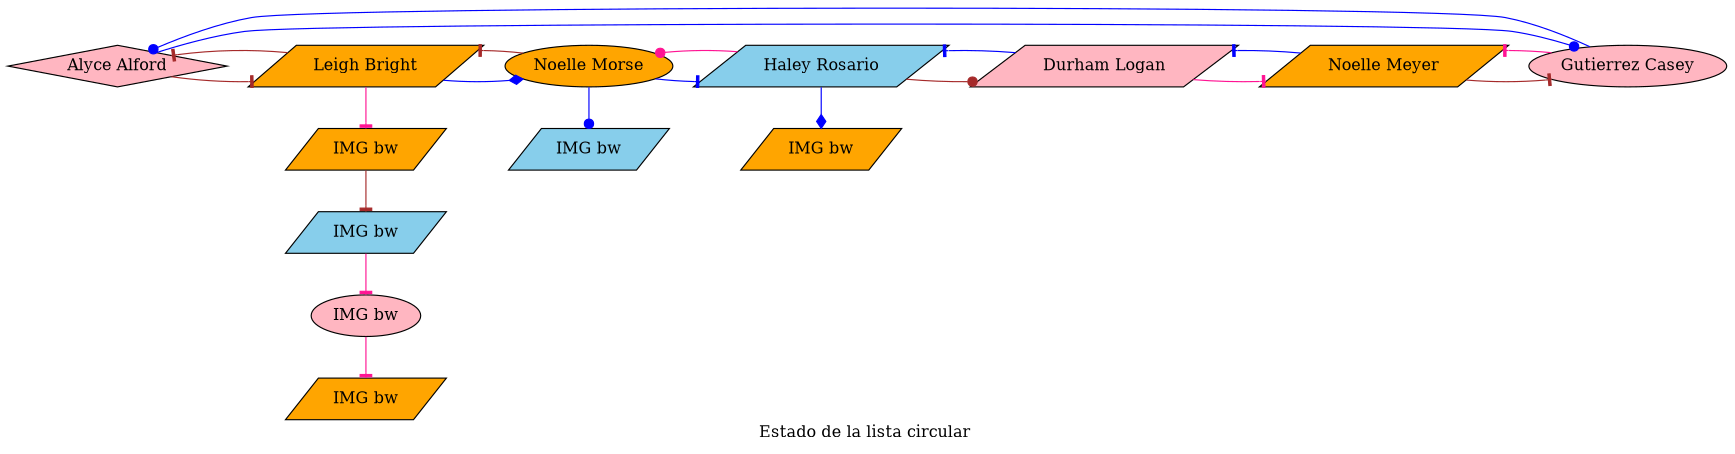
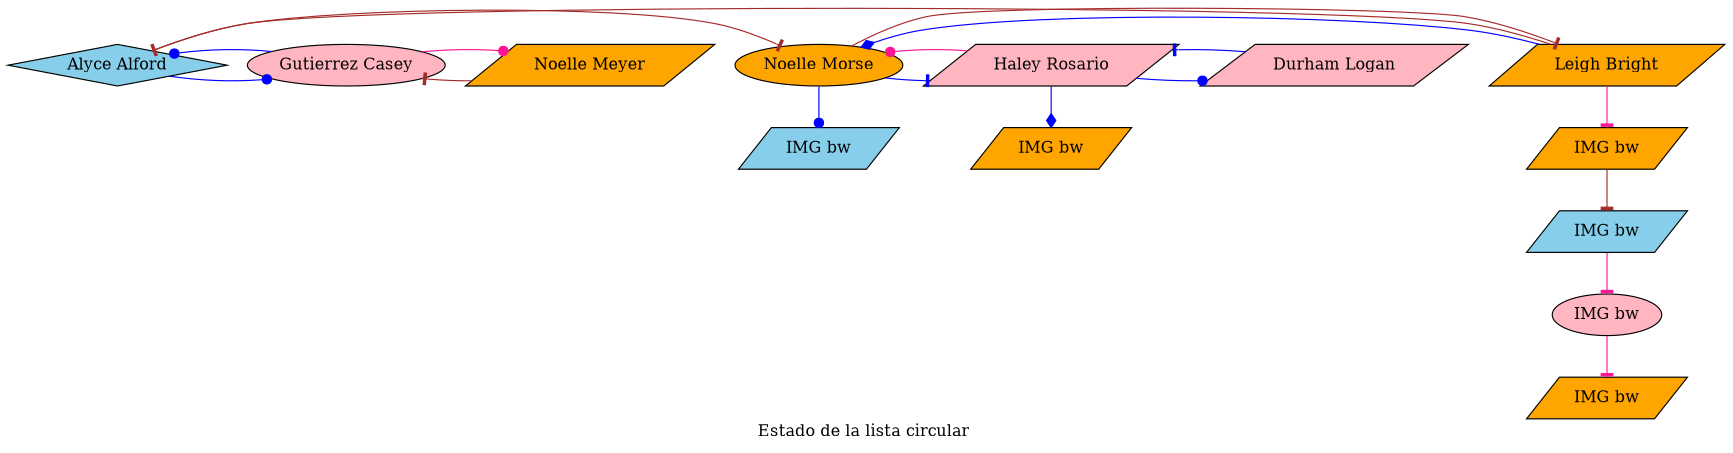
(1269, 51) -> none
(1530, 51) -> (461, 50)
(117, 66) -> (117, 65)
(821, 66) -> (1051, 65)
(210, 81) -> (464, 10)
(937, 81) -> (1167, 80)
(1226, 81) -> none
